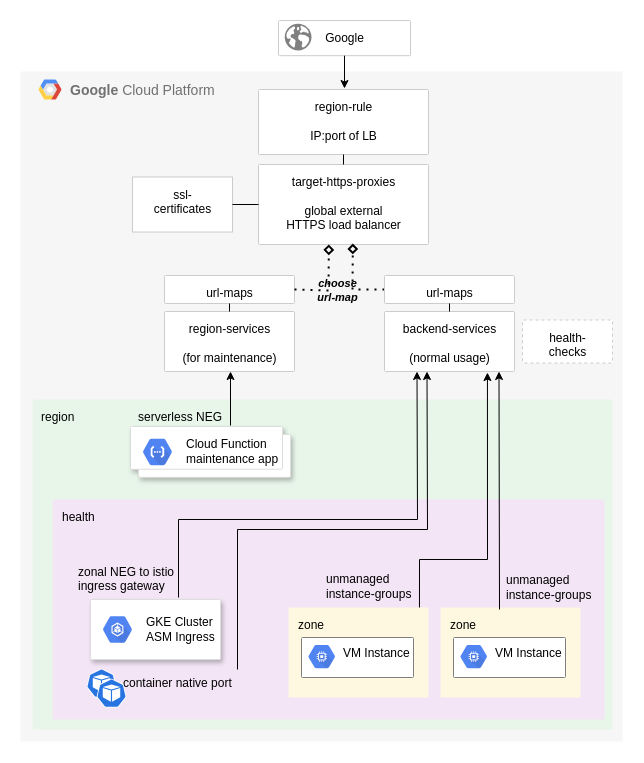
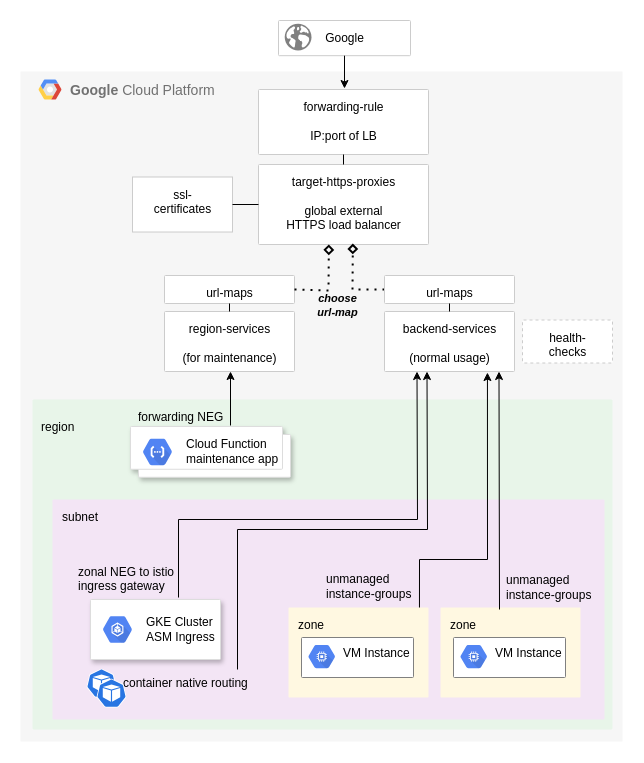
(344, 115) -> (344, 115)
(338, 290) -> (338, 305)
(65, 418) -> (65, 428)
(182, 418) -> (182, 418)
(81, 518) -> (83, 518)
(188, 684) -> (196, 684)
